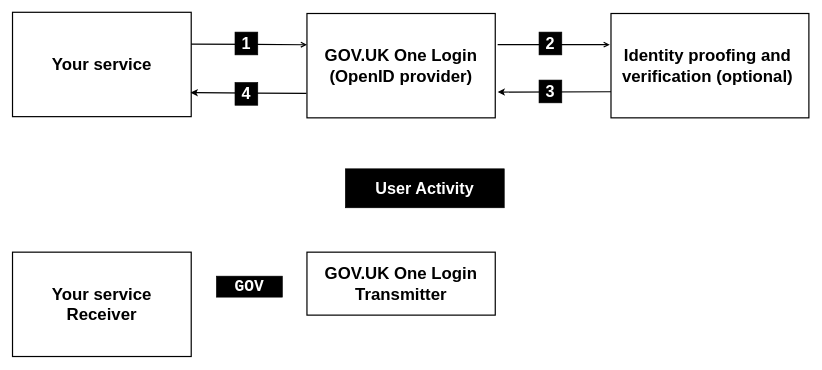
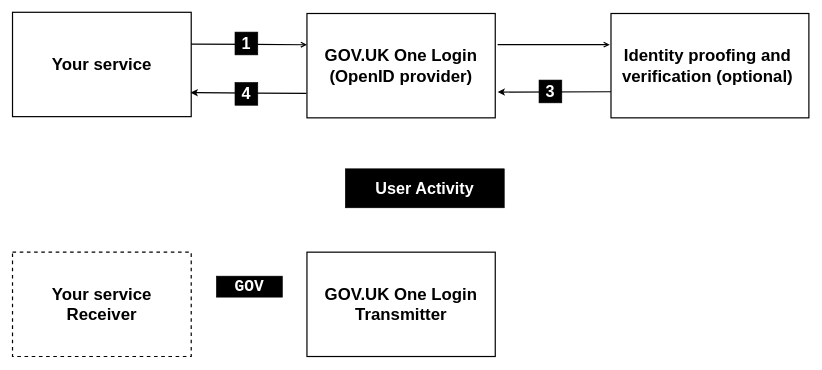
(551, 44) -> none
(401, 284) -> (401, 305)
(102, 305) -> (102, 305)
